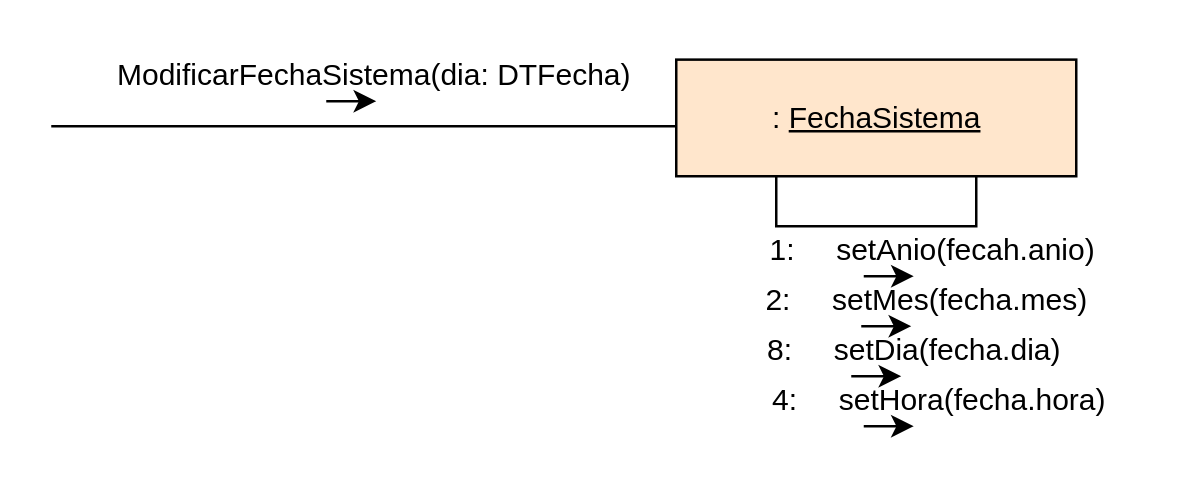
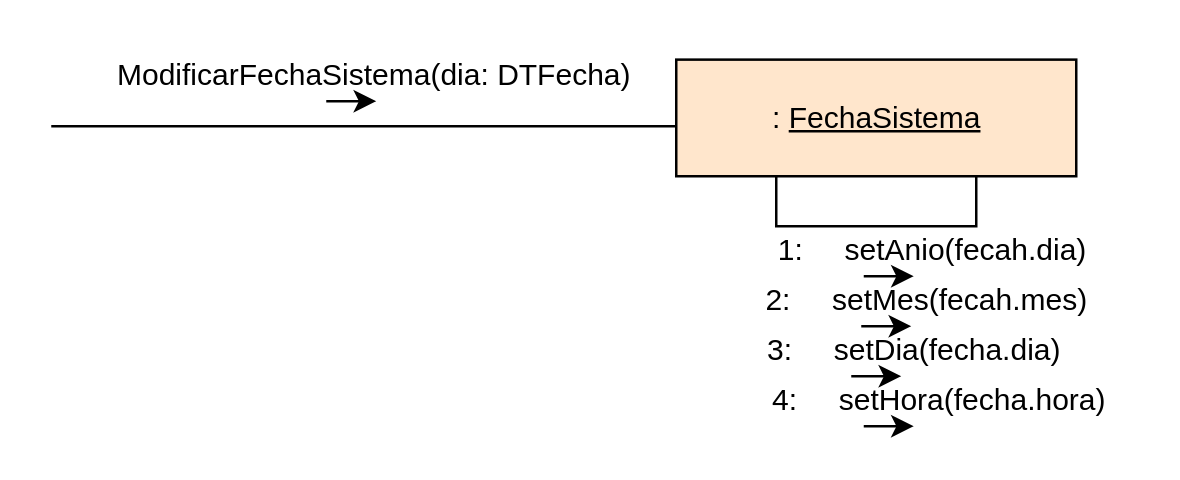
(938, 251) -> (938, 251)
(928, 301) -> (928, 301)
(915, 351) -> (915, 351)
